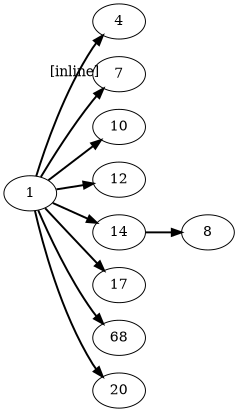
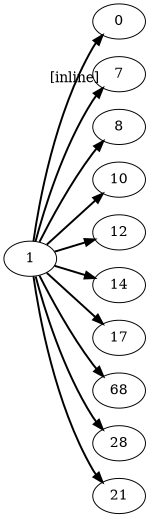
(119, 21) -> (119, 21)
(159, 232) -> (66, 194)
(119, 391) -> (119, 443)
none -> (119, 496)
